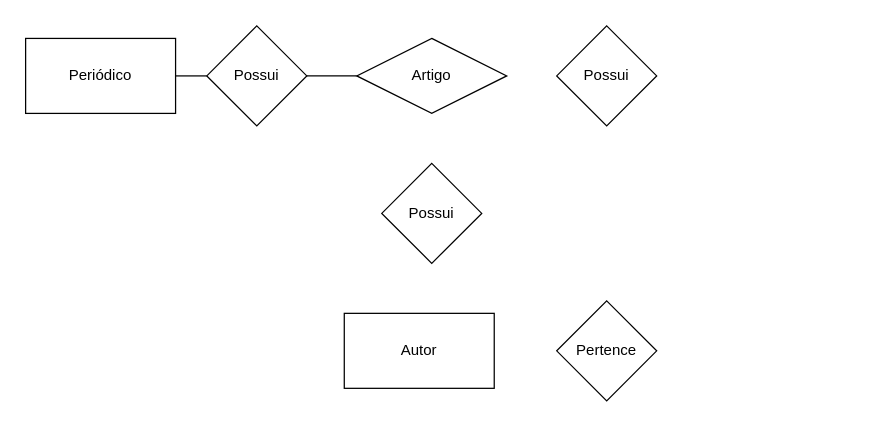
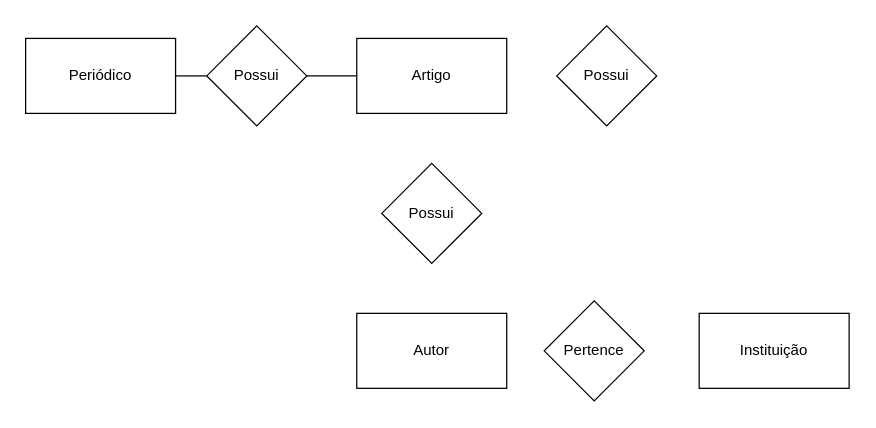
(432, 76) -> (432, 76)
(419, 351) -> (432, 351)
(607, 351) -> (594, 351)
none -> (774, 351)
